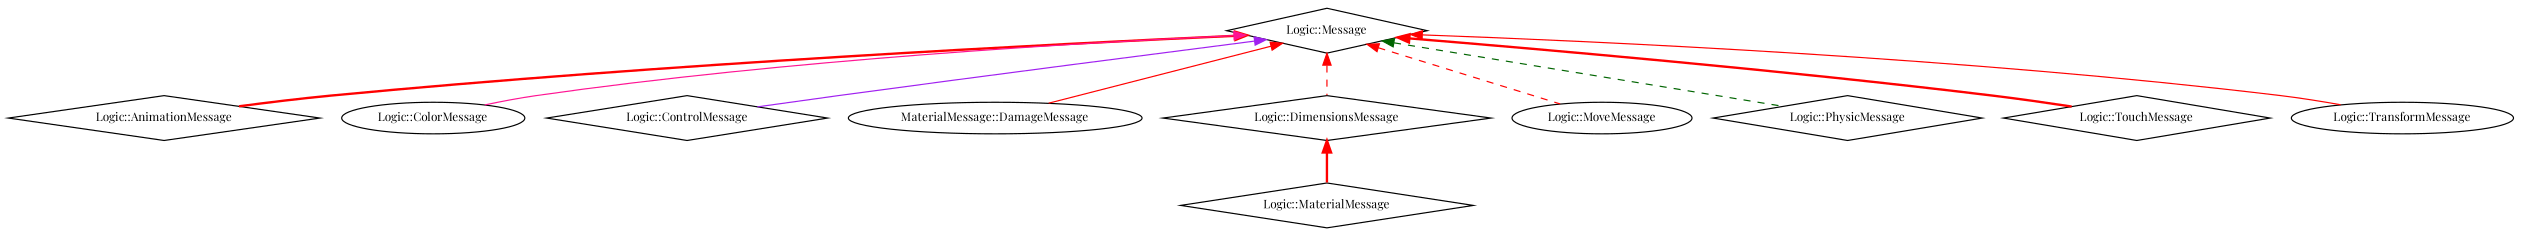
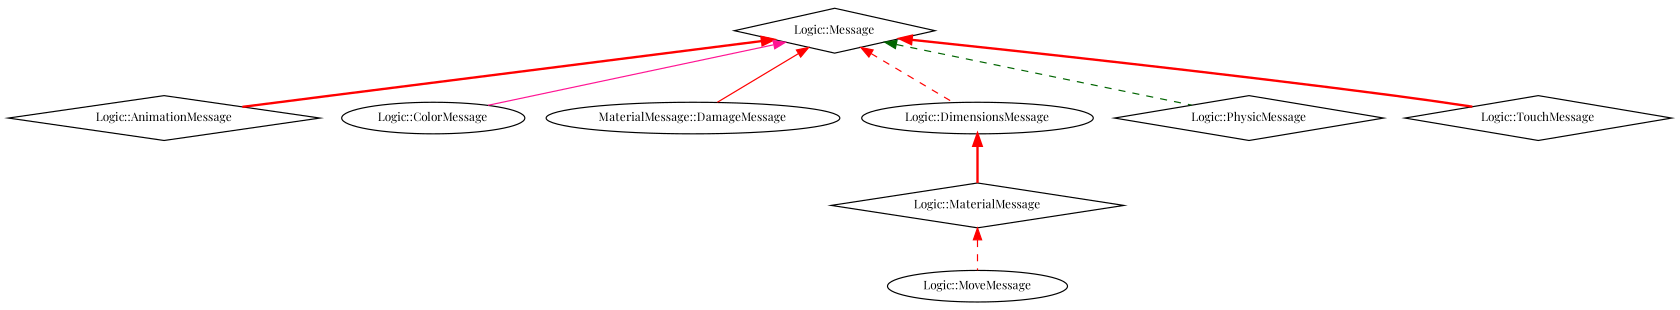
(1469, 76) -> (978, 255)
(687, 118) -> none
(1327, 118) -> (978, 118)
(2402, 118) -> none
